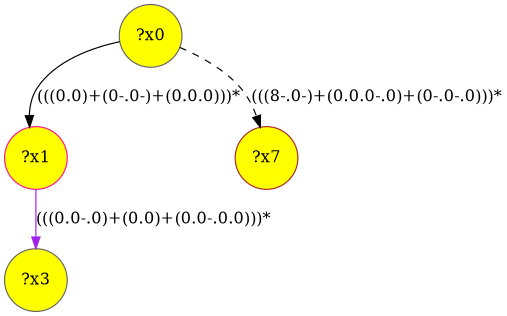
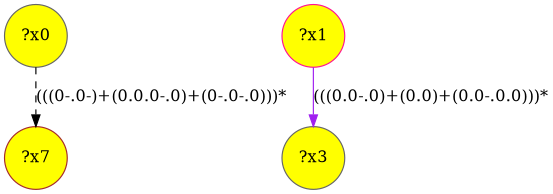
(62, 65) -> none
(377, 97) -> (161, 97)
